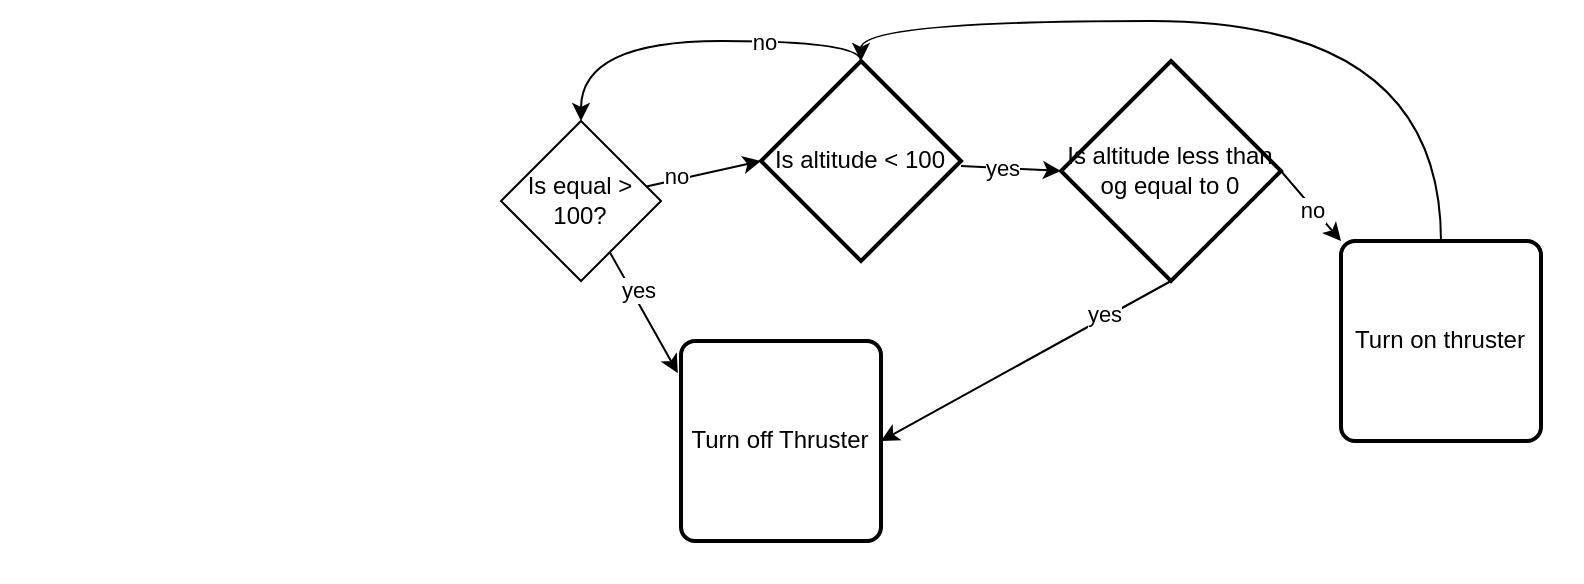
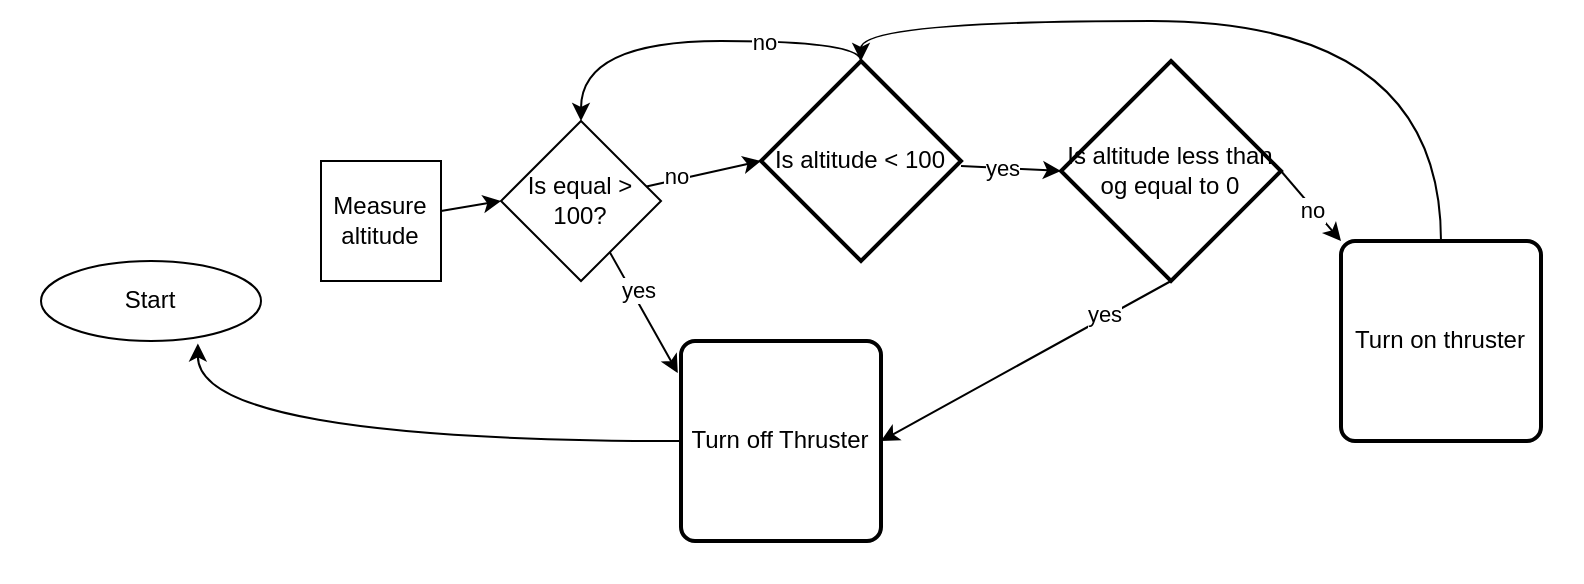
none -> (465, 207)
none -> (381, 221)
none -> (151, 301)
none -> (428, 433)
